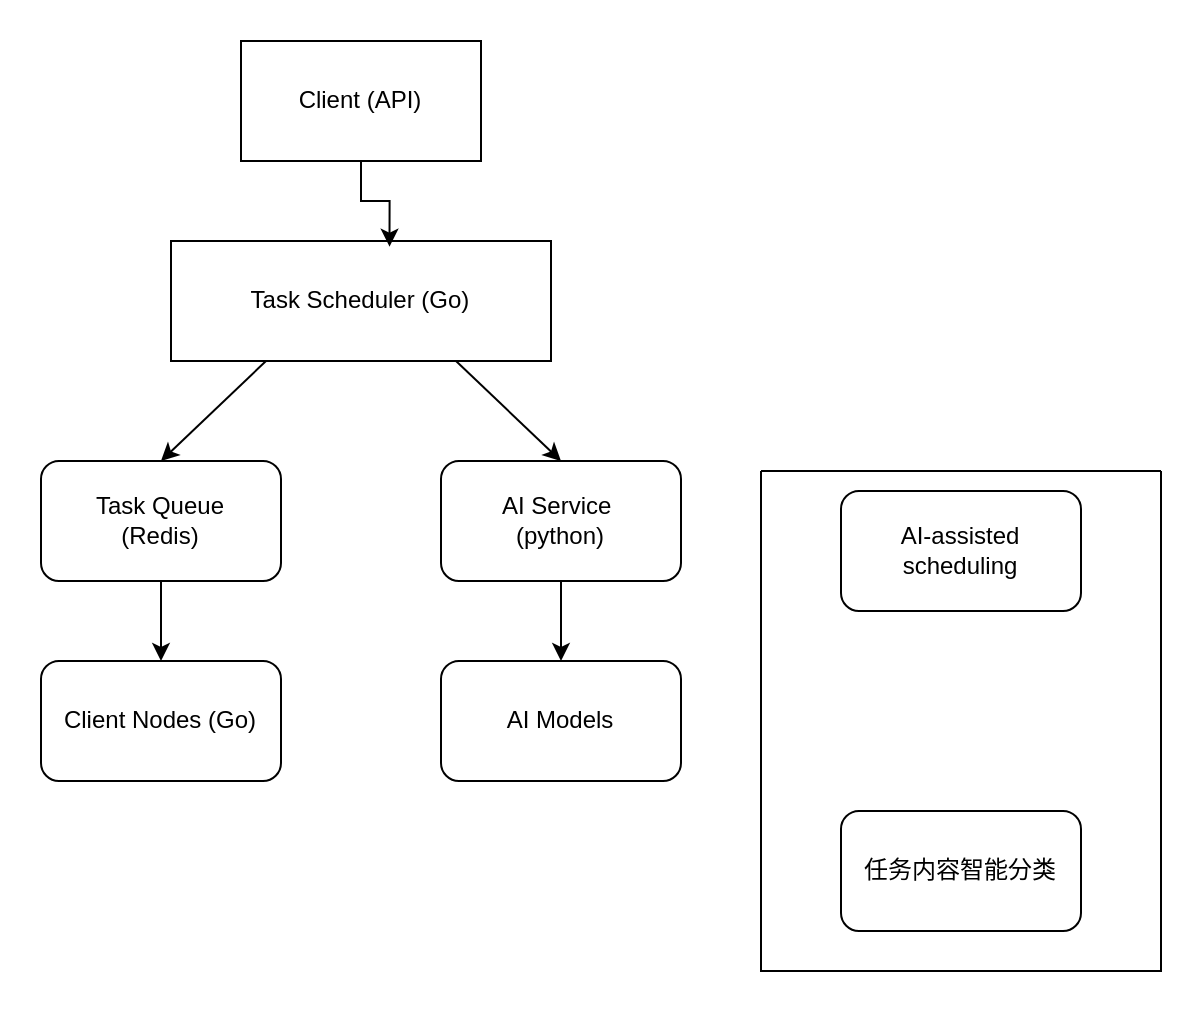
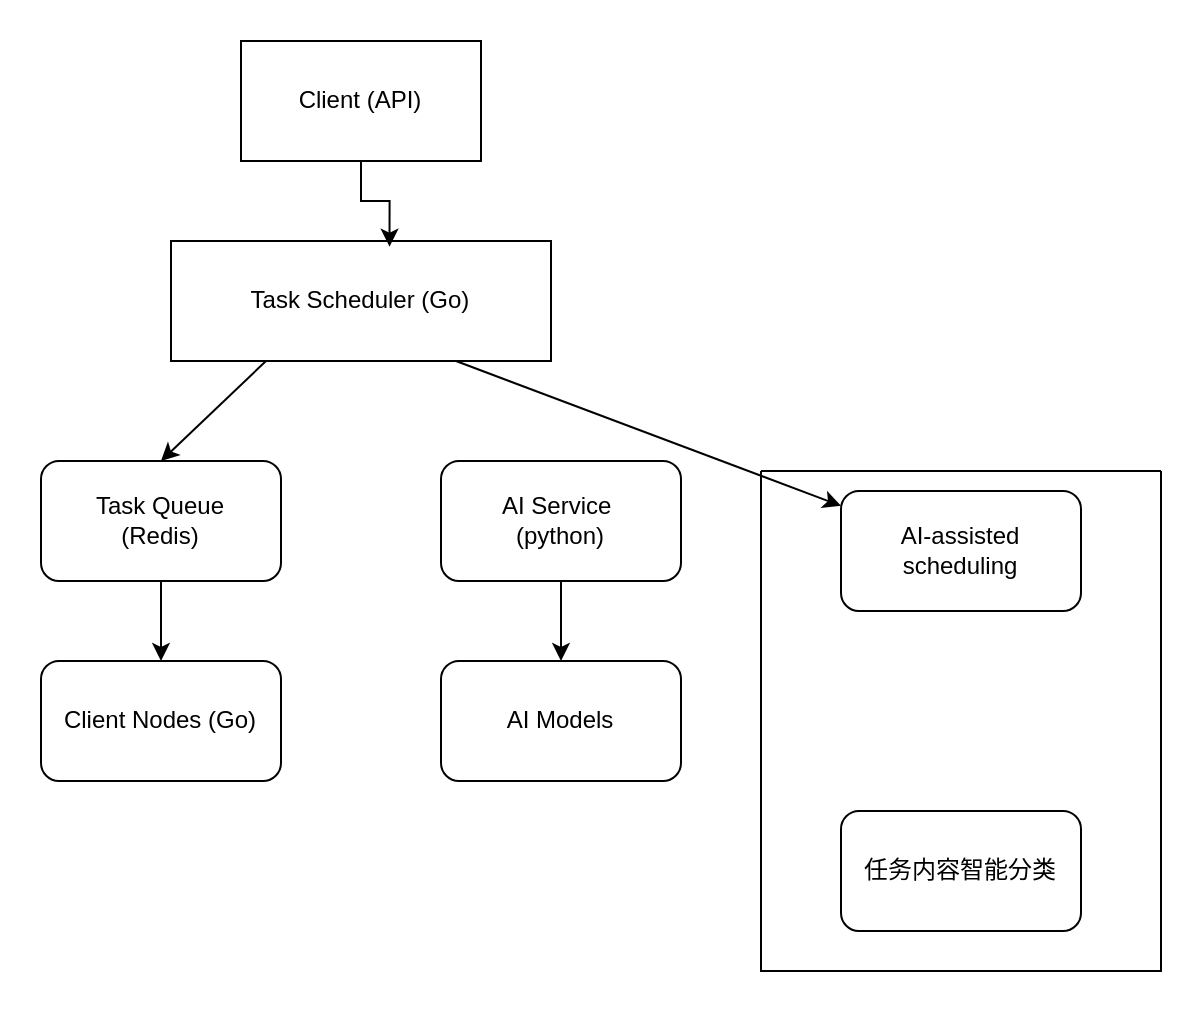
(504, 407) -> (607, 418)
